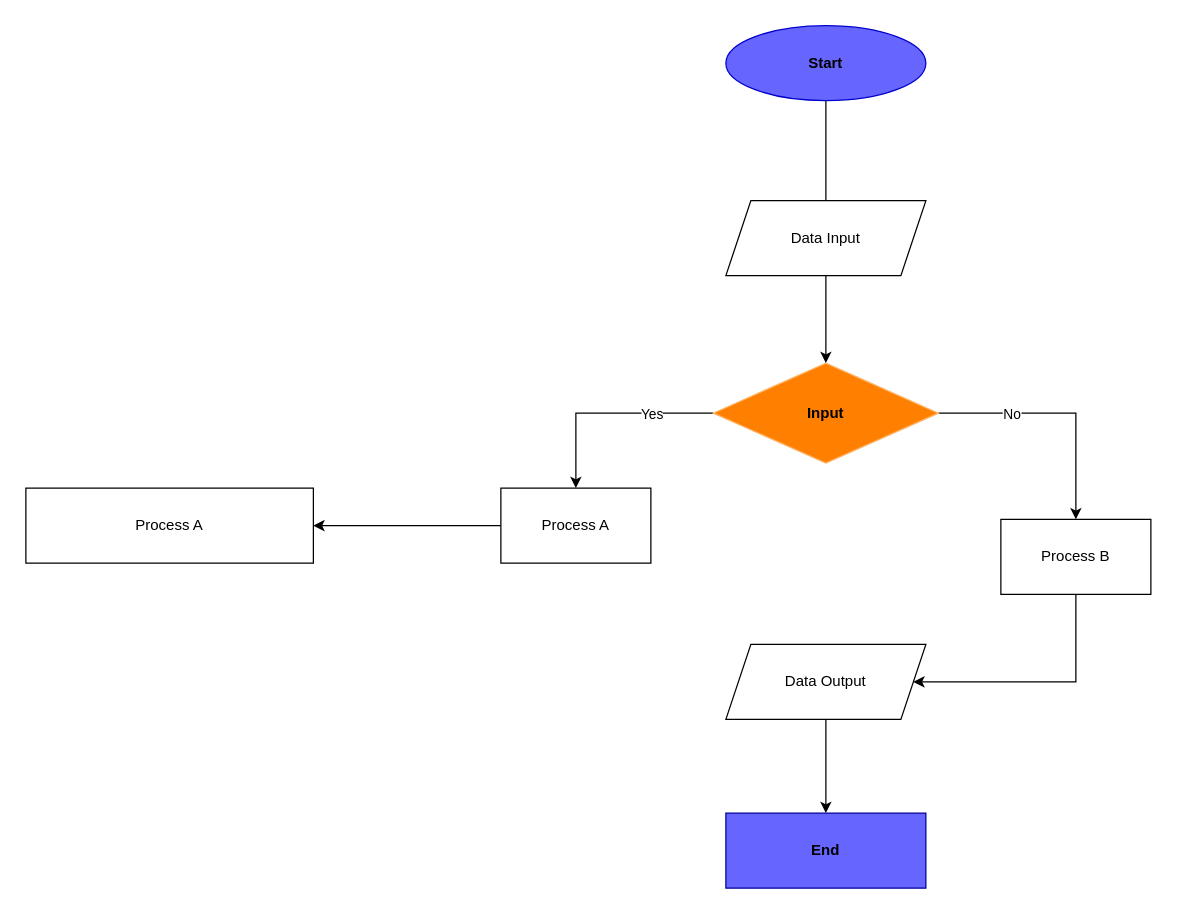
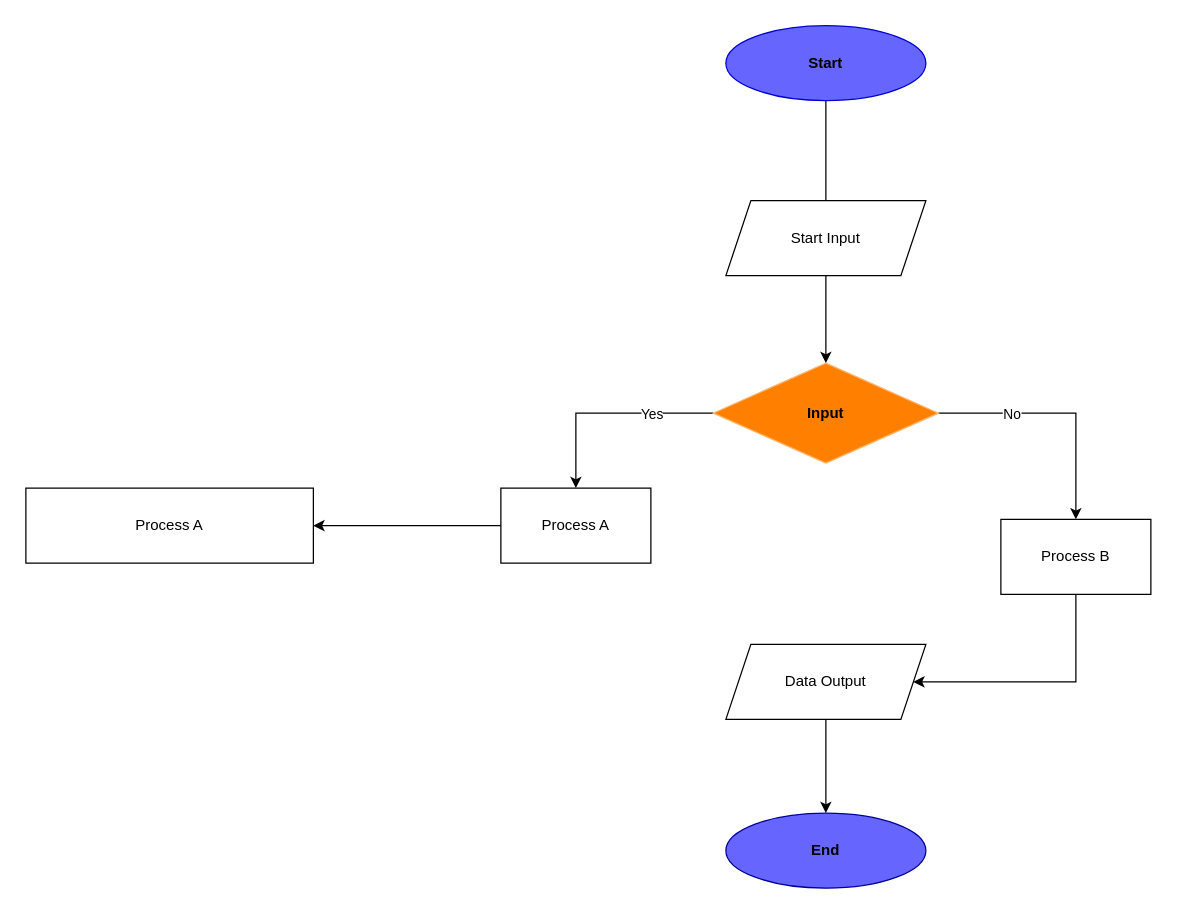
(826, 238) -> (826, 238)
(826, 851) -> (826, 851)
